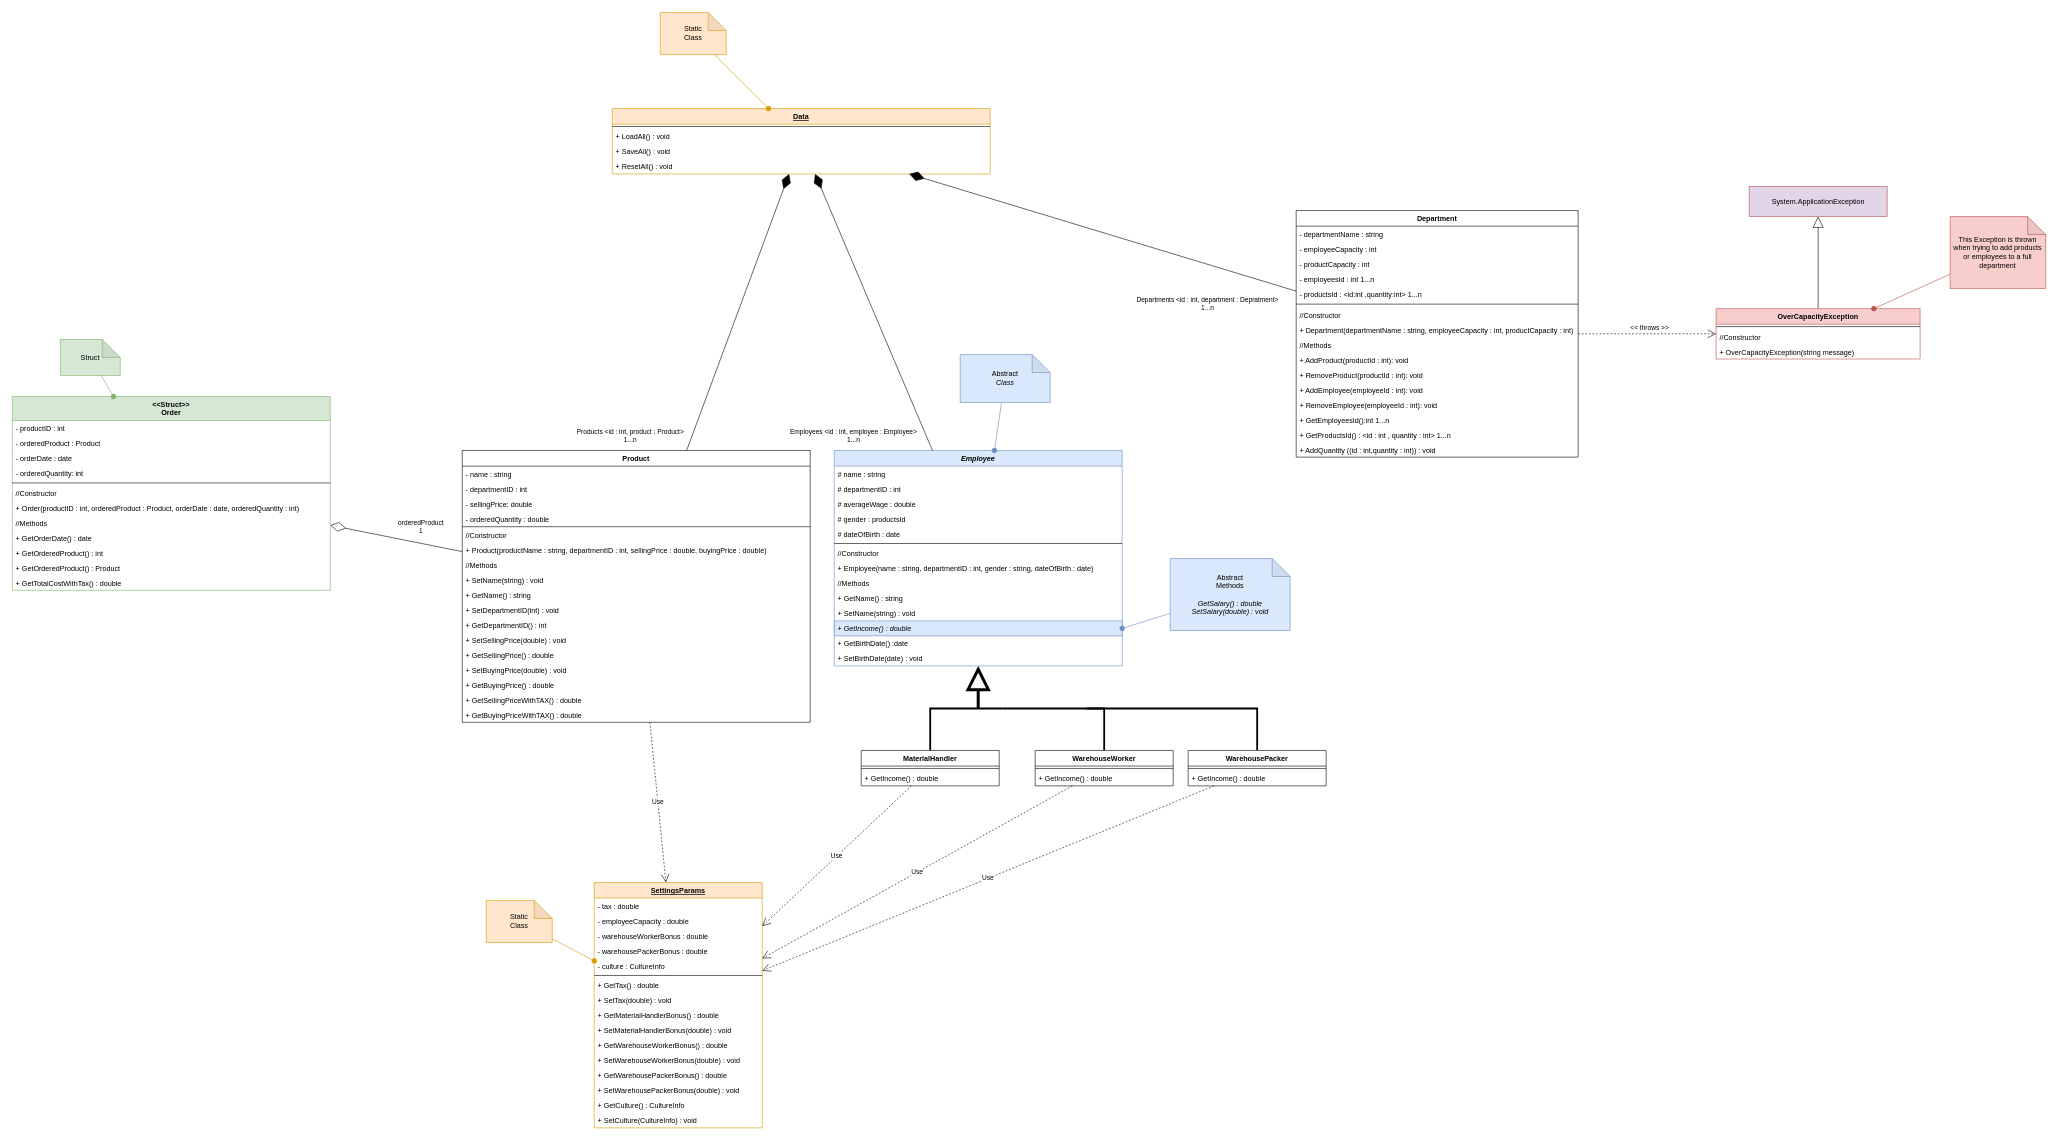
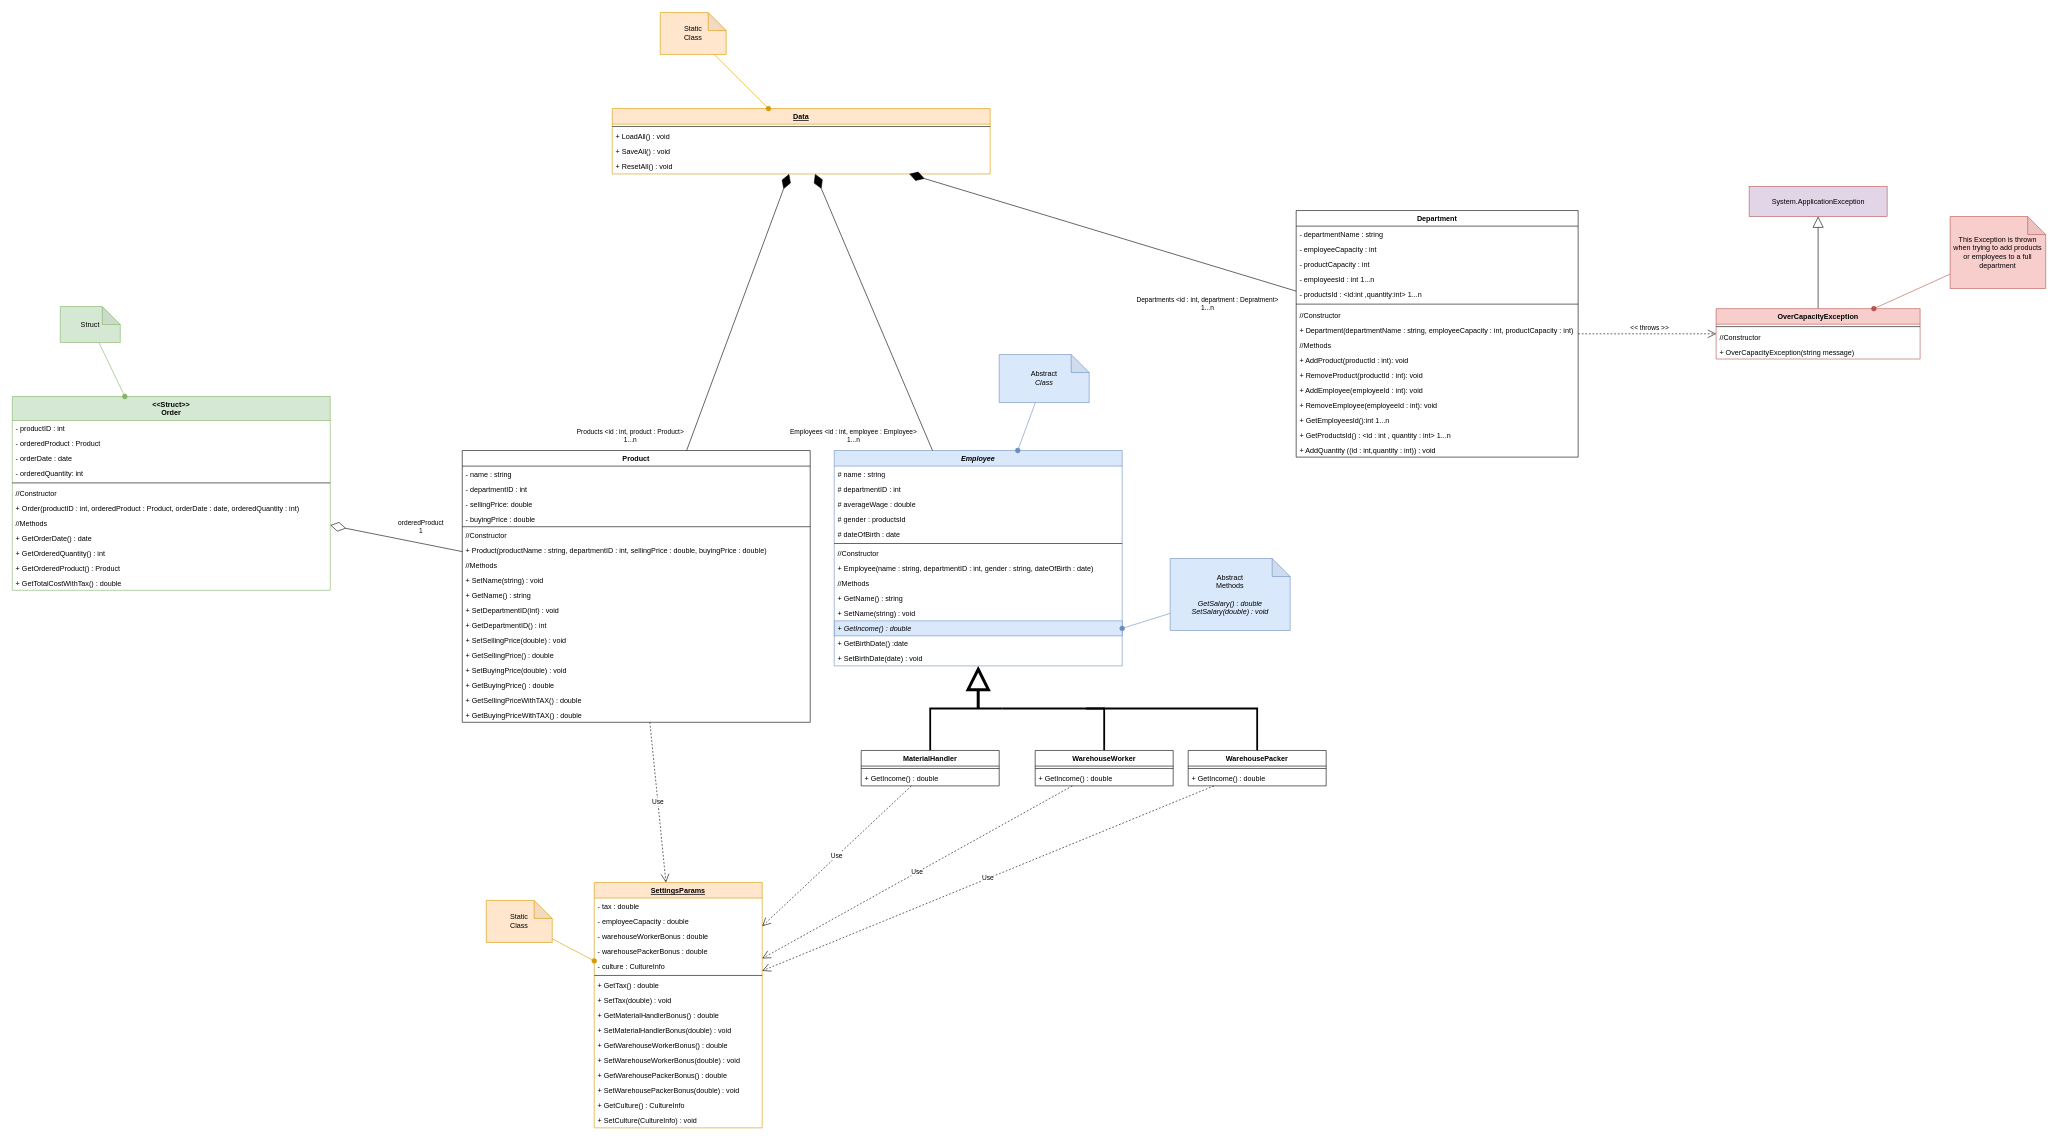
(90, 357) -> (90, 324)
(1005, 378) -> (1044, 378)
(512, 519) -> (503, 519)
(65, 553) -> (66, 553)
